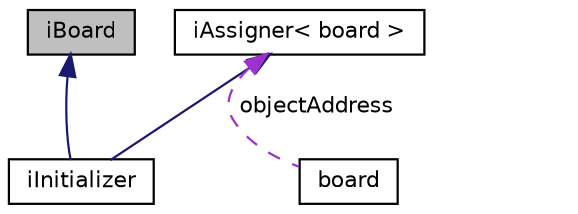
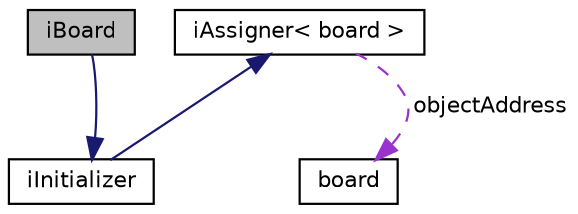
(66, 119) -> (96, 96)
(240, 129) -> (402, 91)
